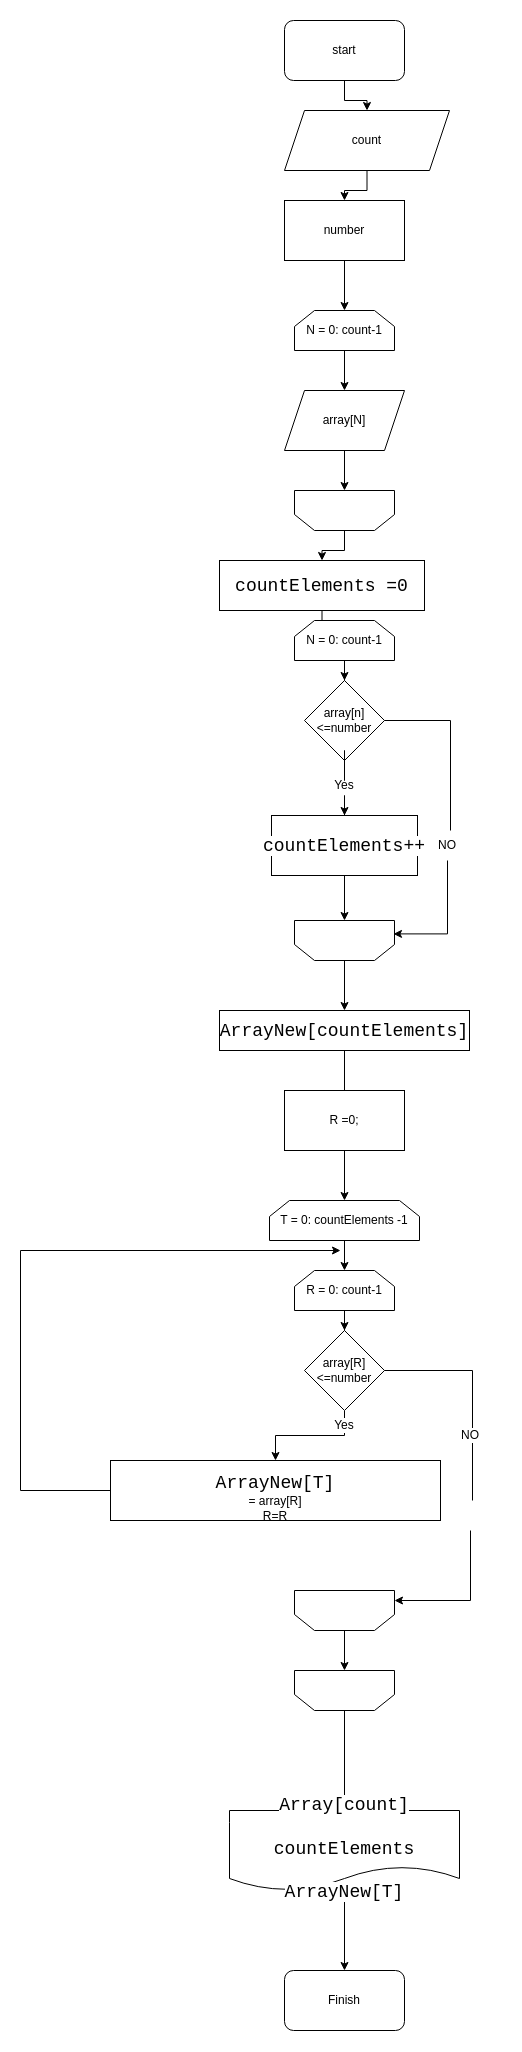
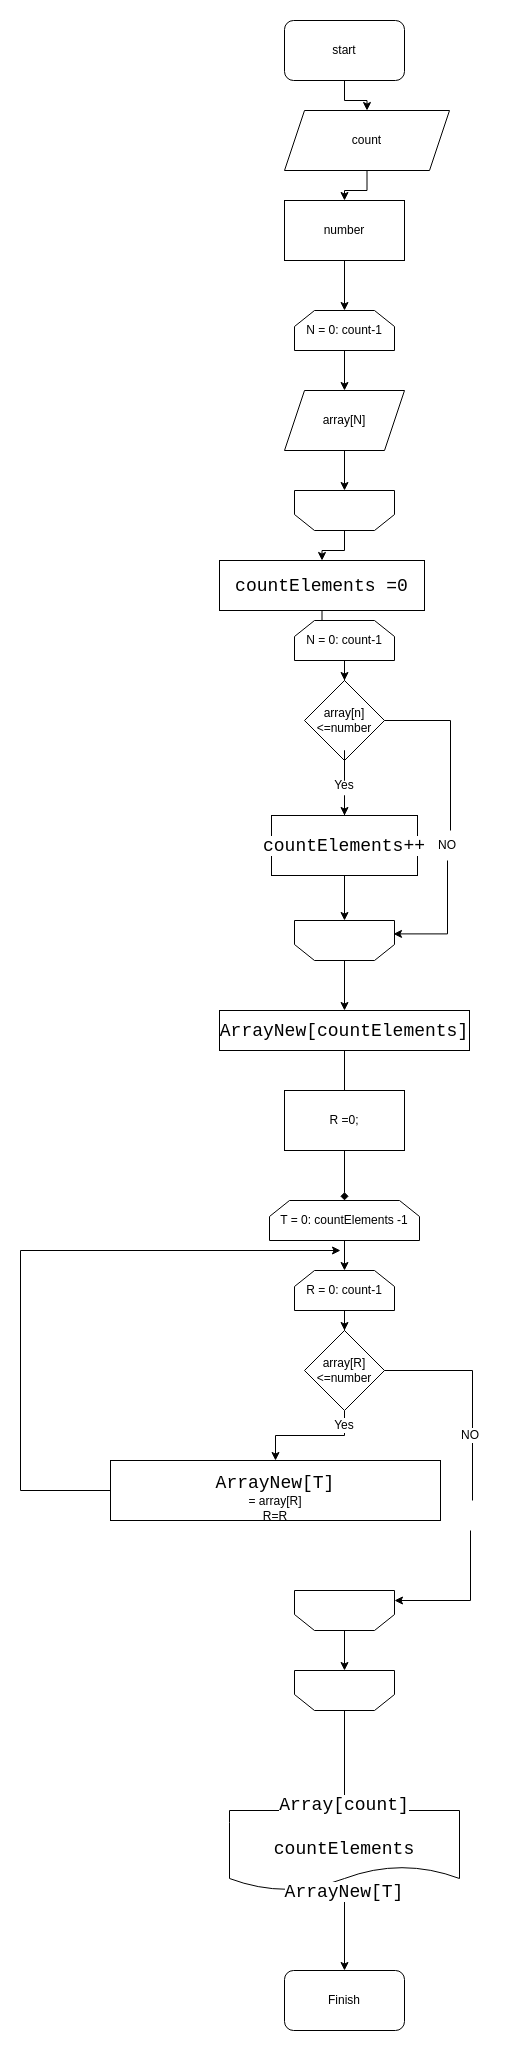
(345, 1192) -> (345, 1192)
